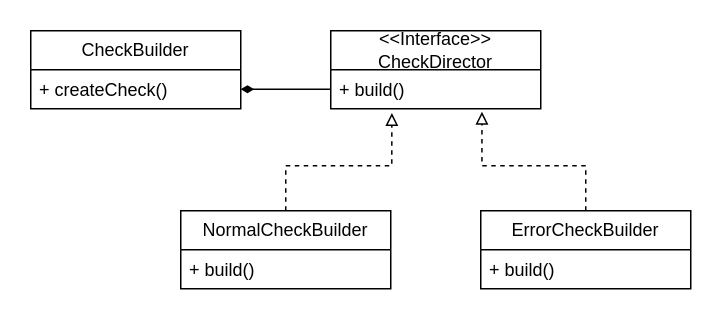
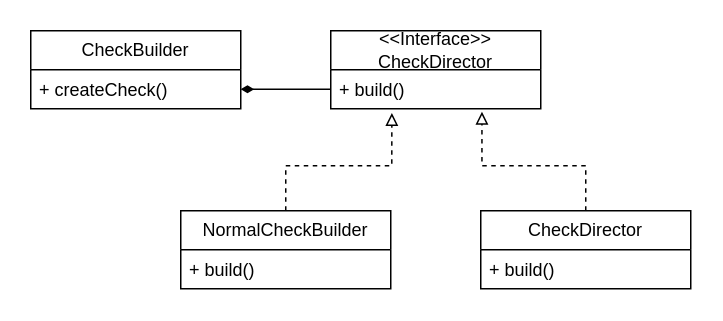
(586, 230) -> (586, 230)
